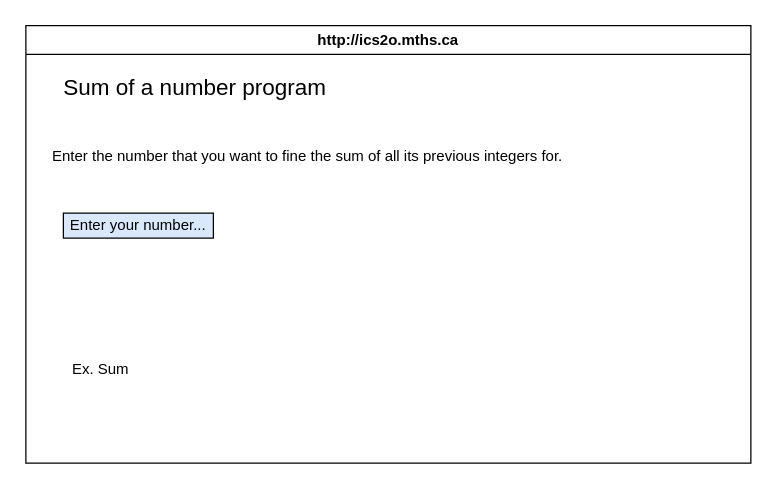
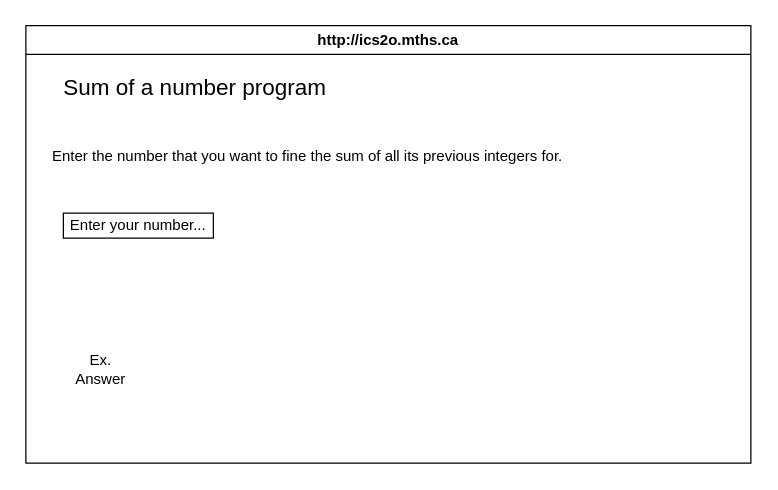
(138, 226) -> (138, 226)
(101, 369) -> (101, 369)
